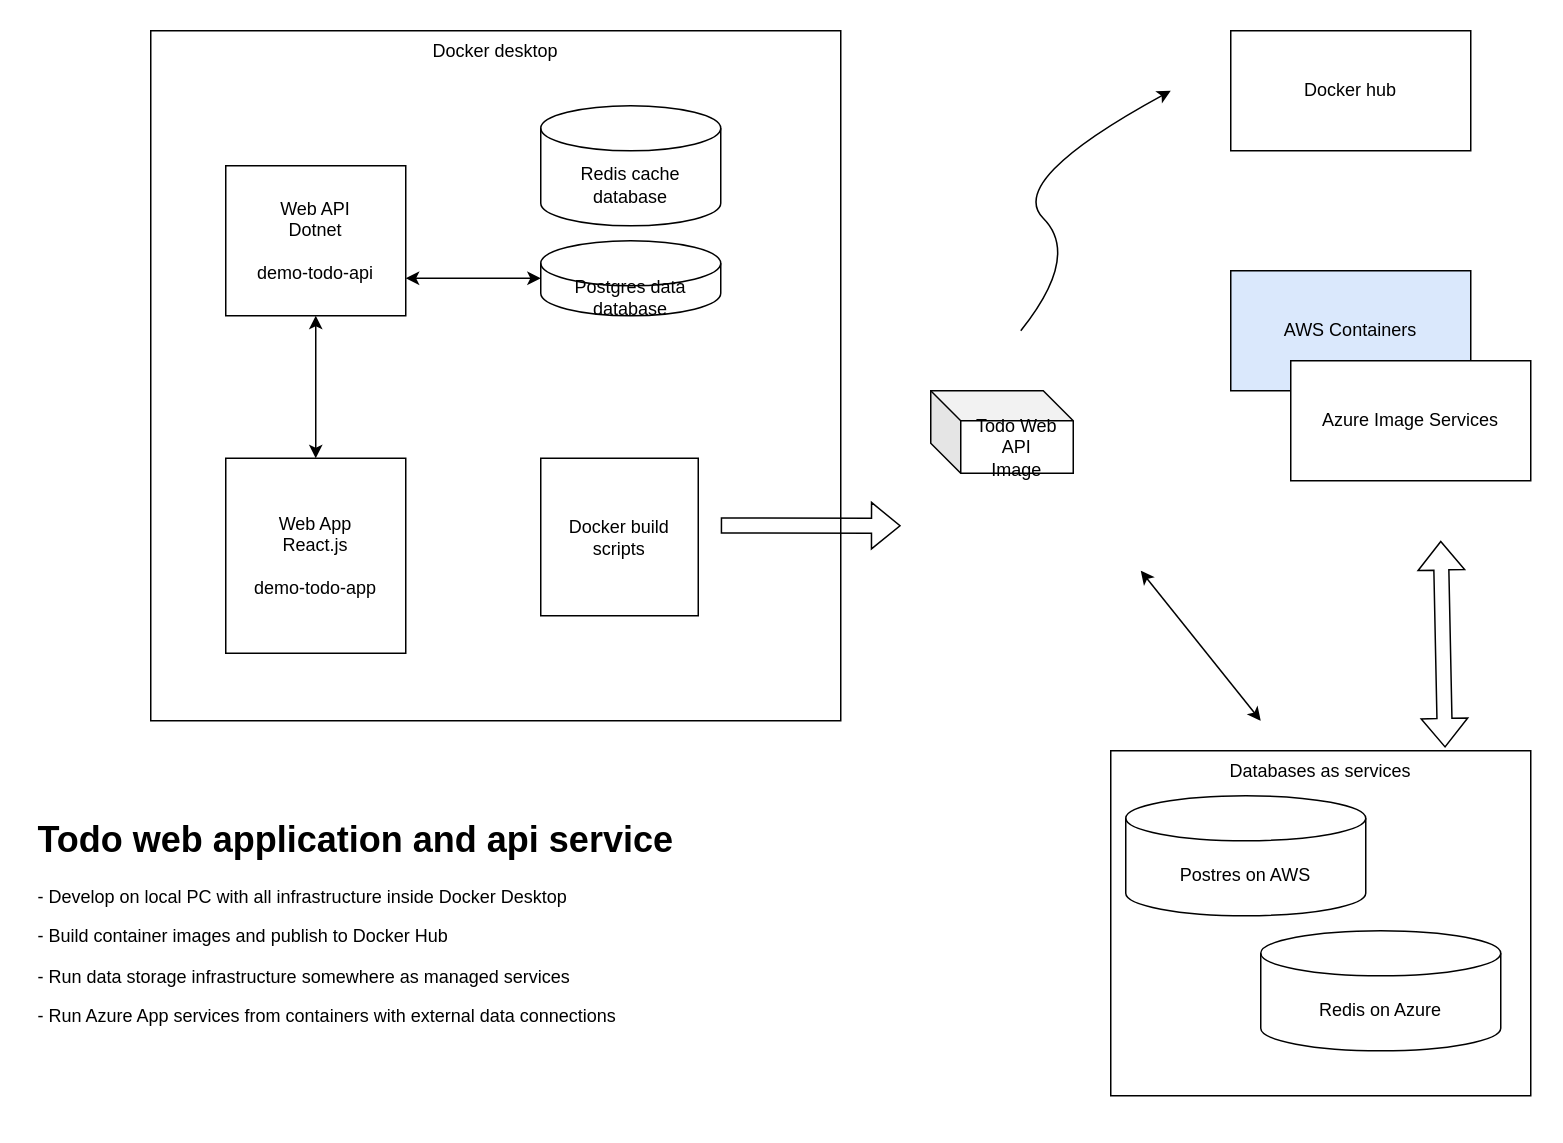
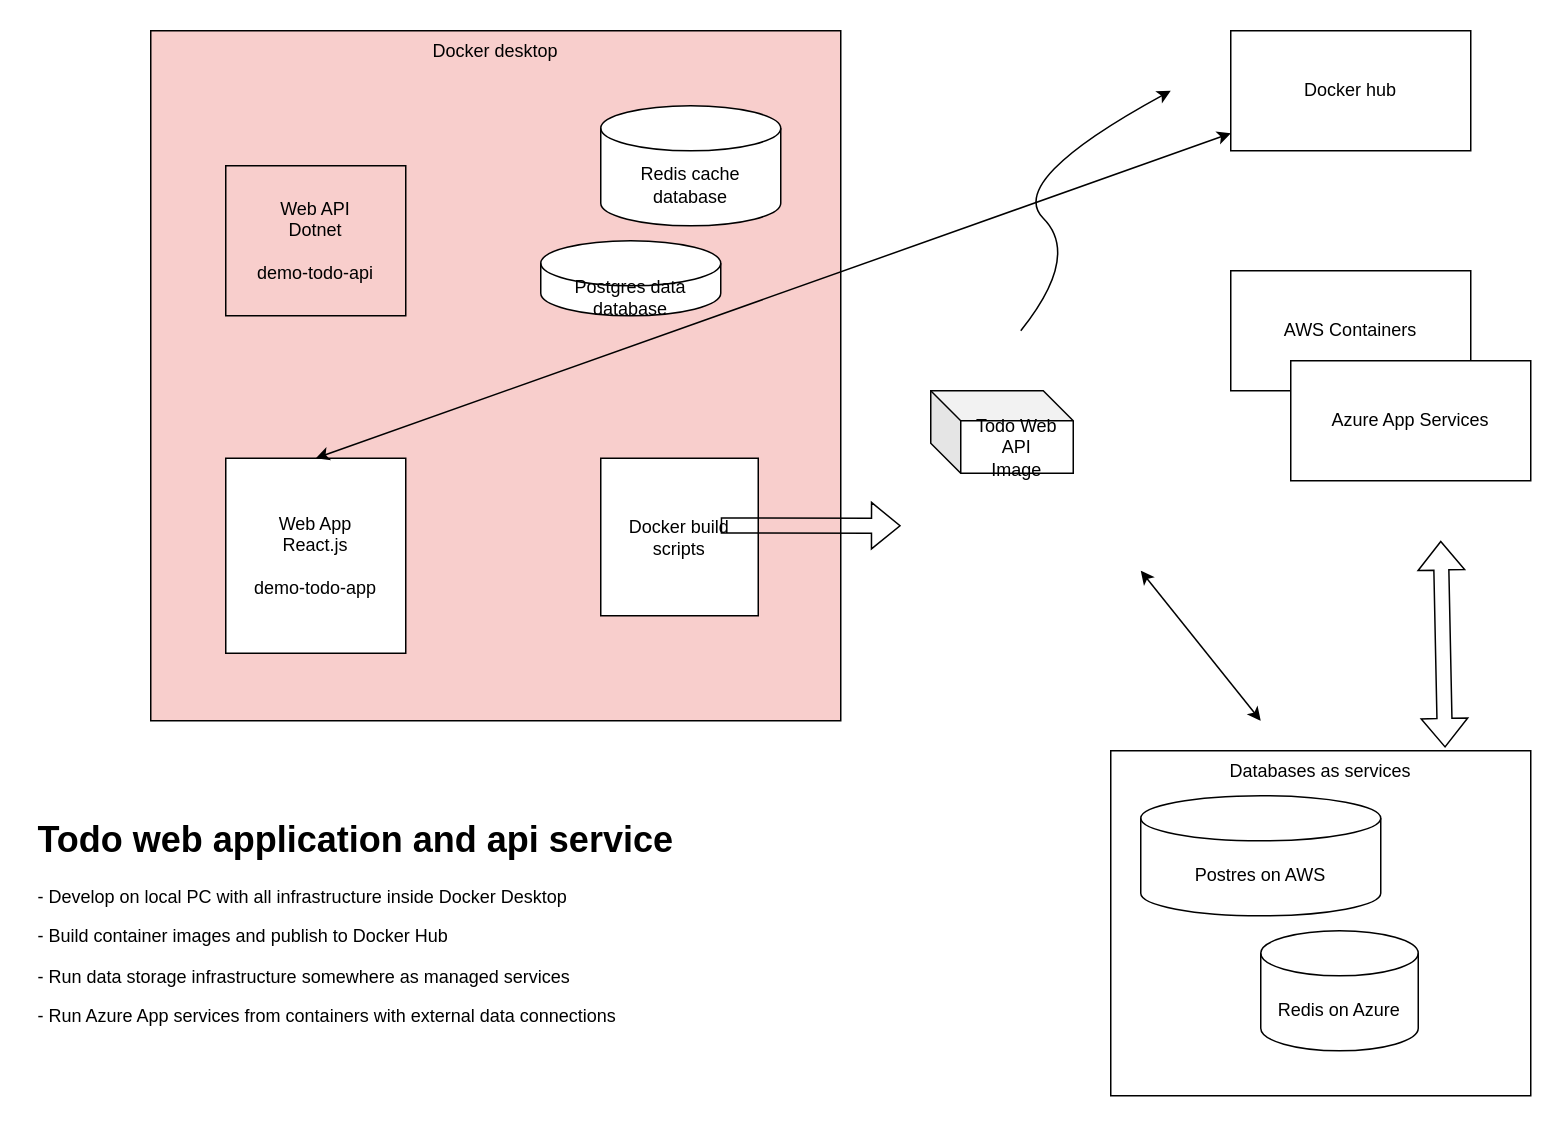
(631, 166) -> (691, 166)
(316, 241) -> (316, 241)
(473, 278) -> none
(1351, 331) -> (1351, 331)
(496, 376) -> (496, 376)
(316, 388) -> (773, 296)
(1411, 421) -> (1411, 421)
(620, 537) -> (680, 537)
(1246, 856) -> (1261, 856)
(1381, 991) -> (1340, 991)
